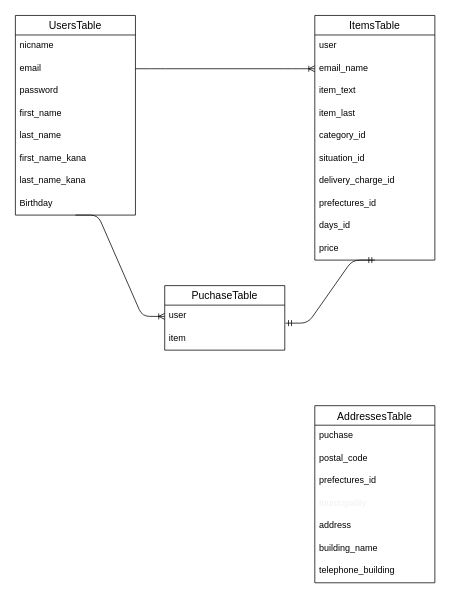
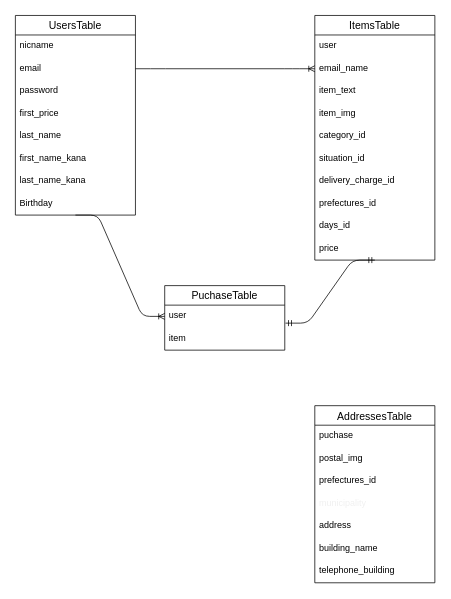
(44, 113) -> (45, 113)
(339, 113) -> (337, 113)
(345, 458) -> (342, 458)
